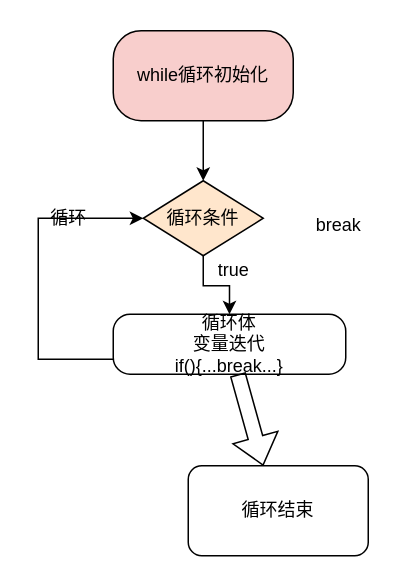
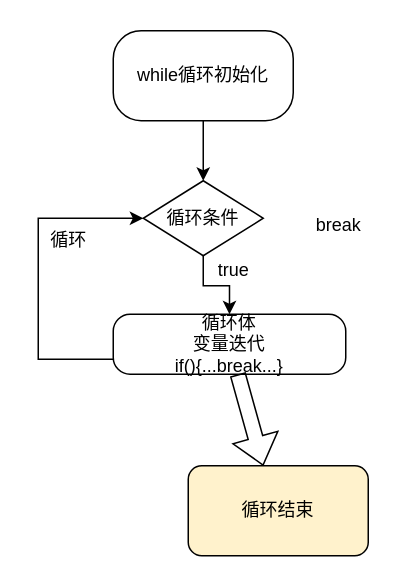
(203, 76) -> (203, 76)
(68, 218) -> (68, 241)
(203, 218) -> (203, 218)
(278, 511) -> (278, 511)
